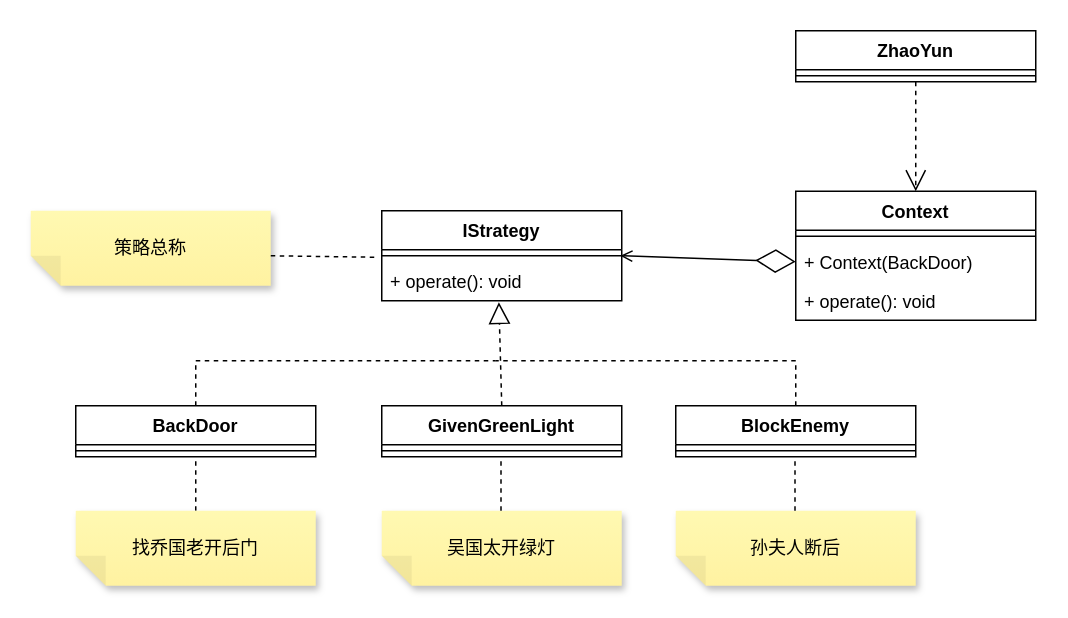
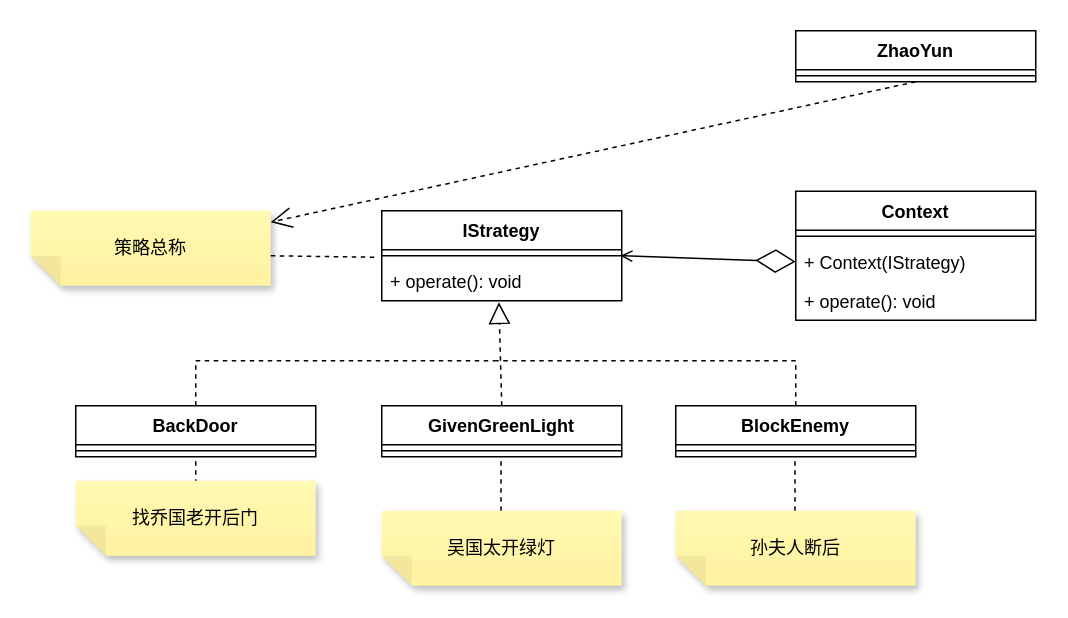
(916, 136) -> (591, 152)
(898, 264) -> (903, 264)
(196, 548) -> (196, 518)
